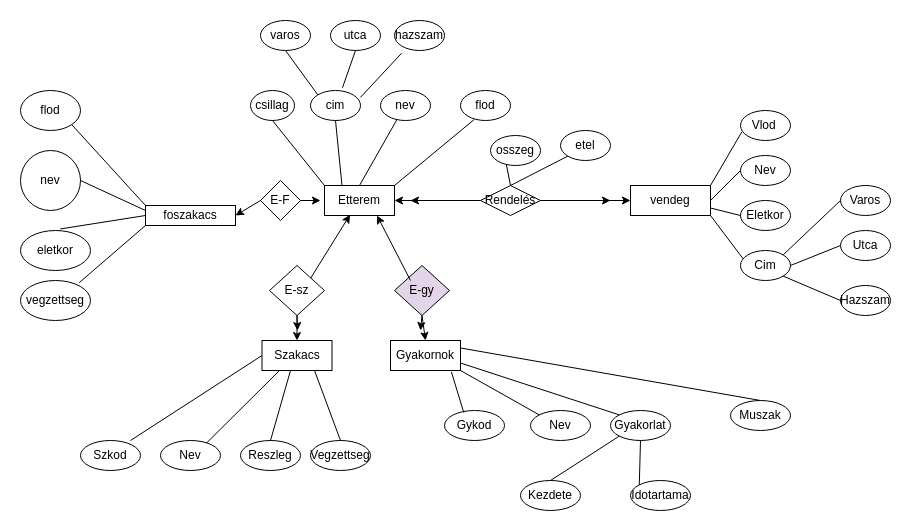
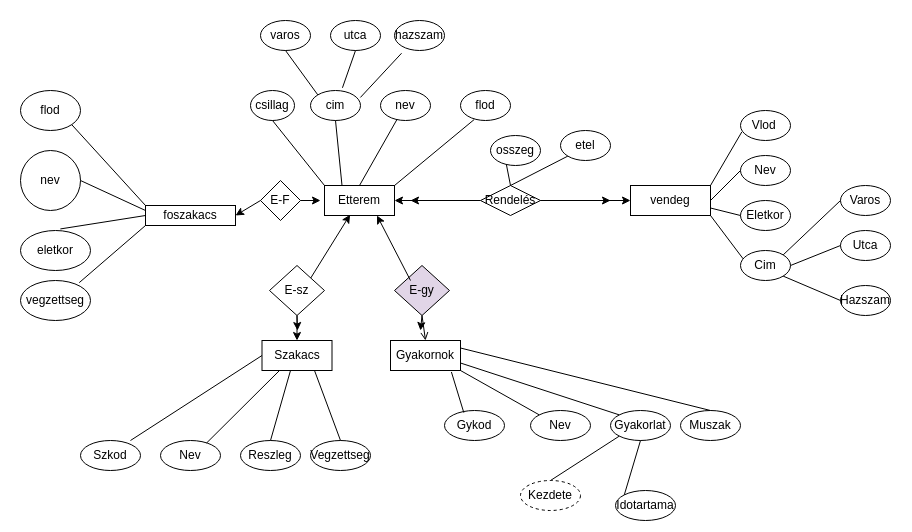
(424, 332) -> (424, 333)
(761, 416) -> (711, 426)
(551, 496) -> (551, 496)
(661, 496) -> (646, 506)
